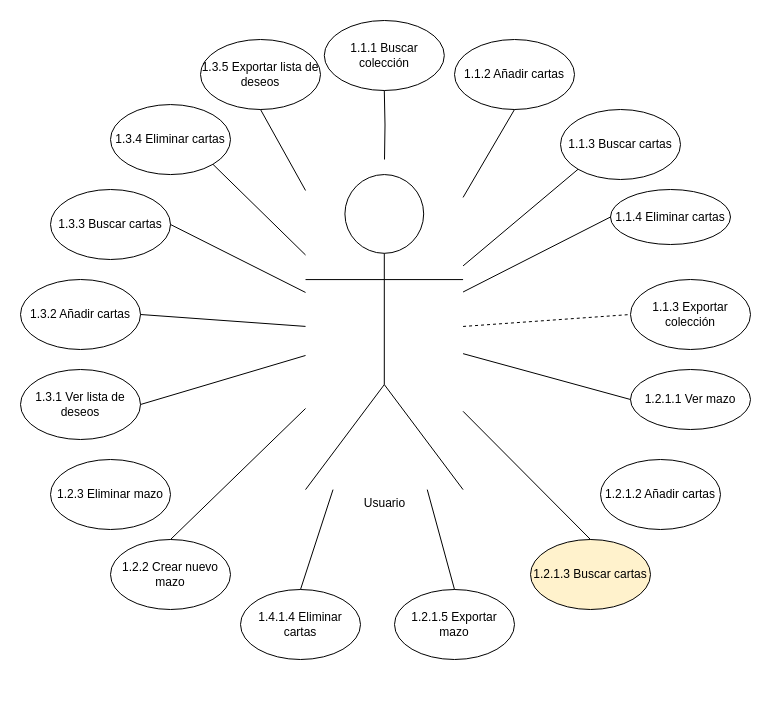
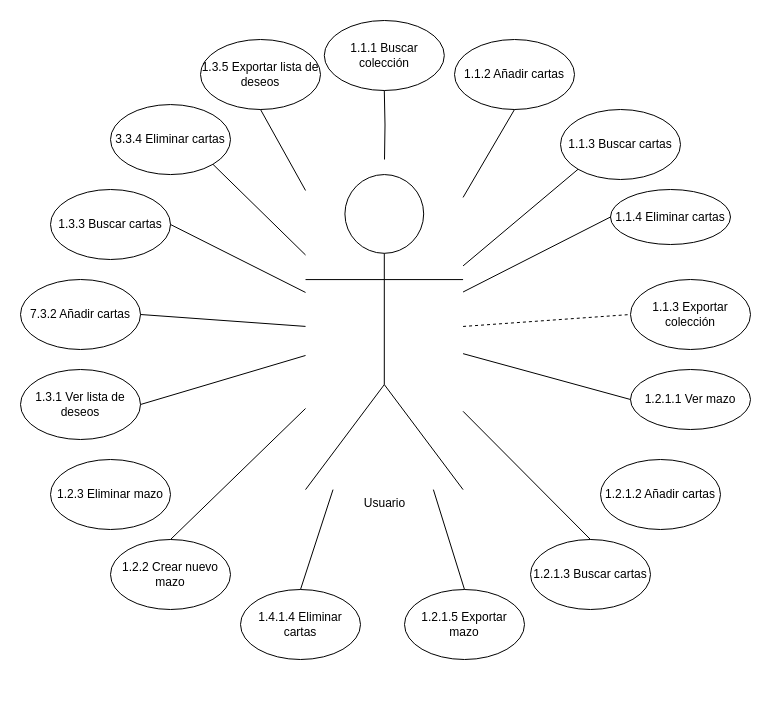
(171, 140) -> (171, 140)
(81, 315) -> (81, 315)
(591, 575) -> (591, 575)
(455, 625) -> (465, 625)
